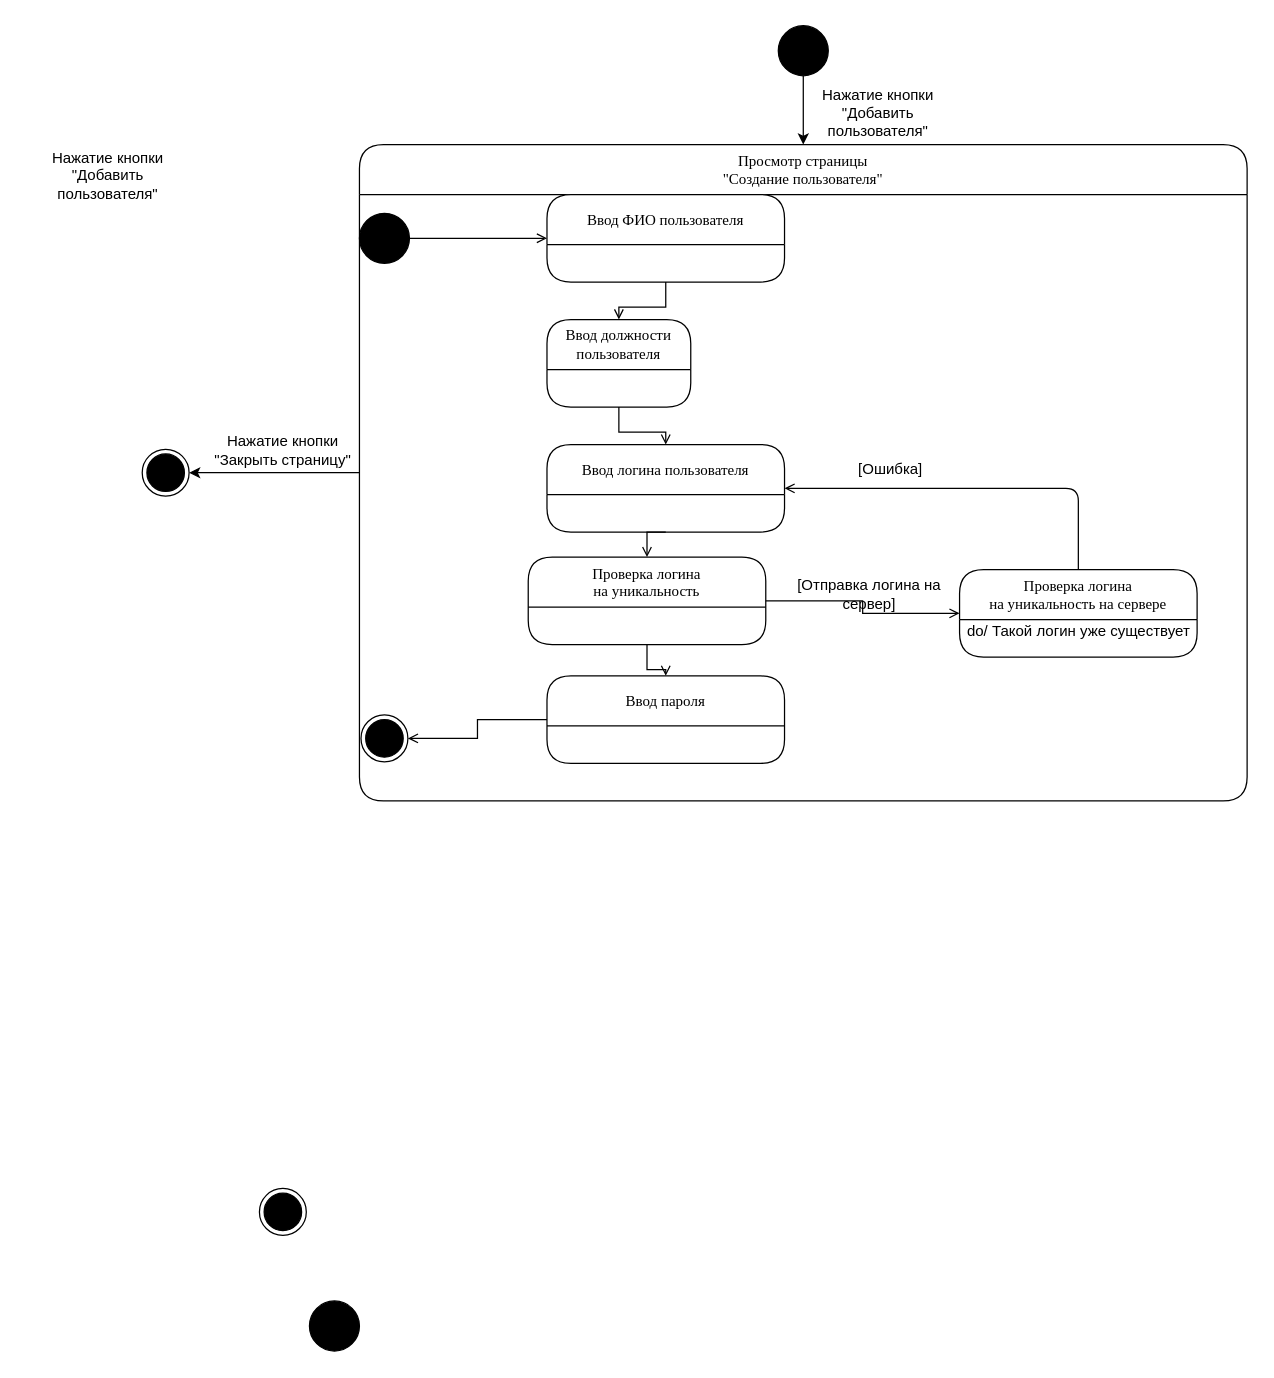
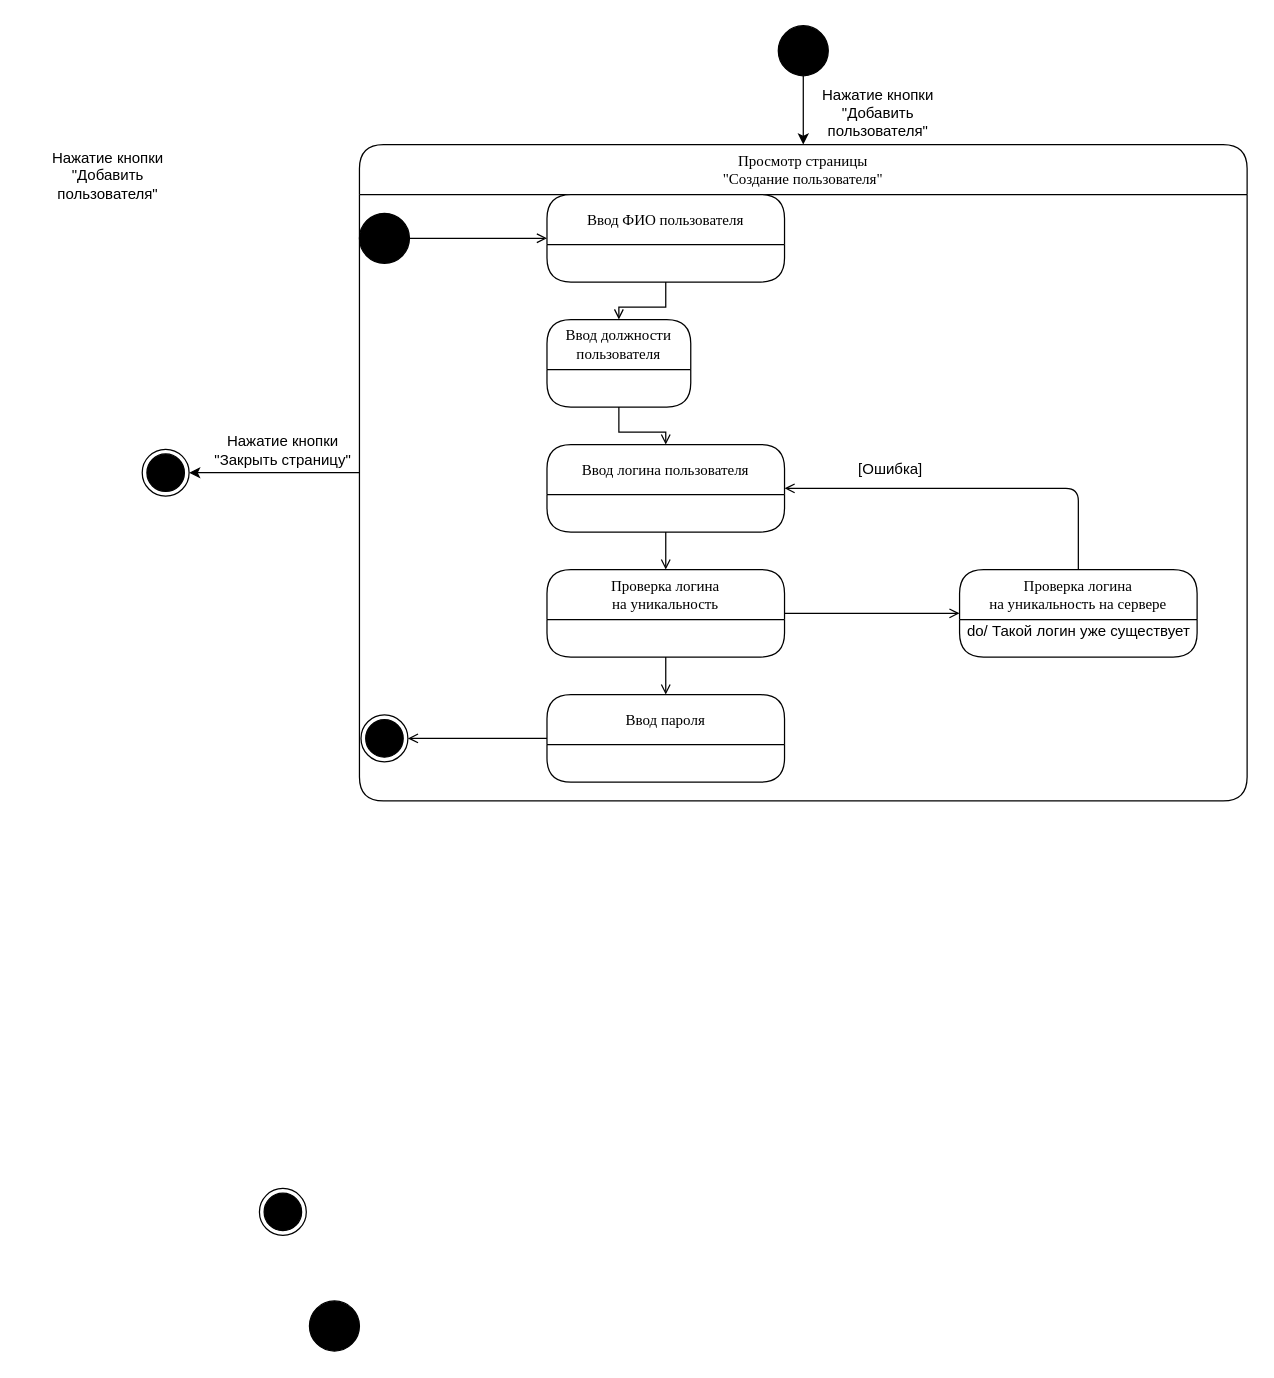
(870, 594) -> none
(647, 601) -> (666, 613)
(666, 719) -> (666, 738)
